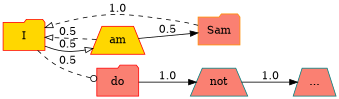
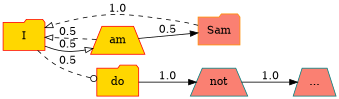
(118, 82) -> (118, 82)
